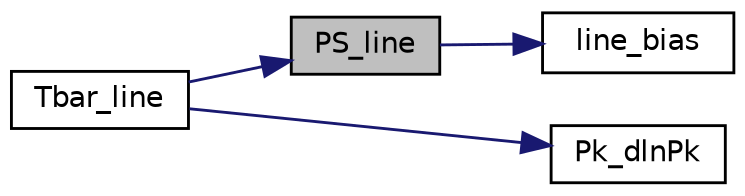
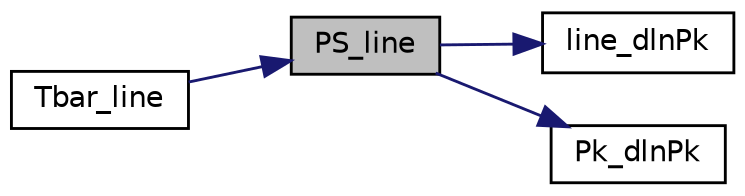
(638, 43) -> (638, 43)
(355, 126) -> (488, 94)
